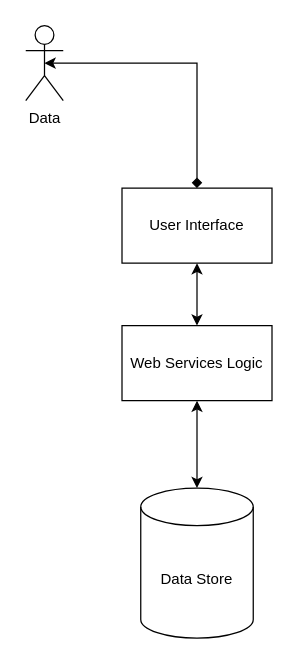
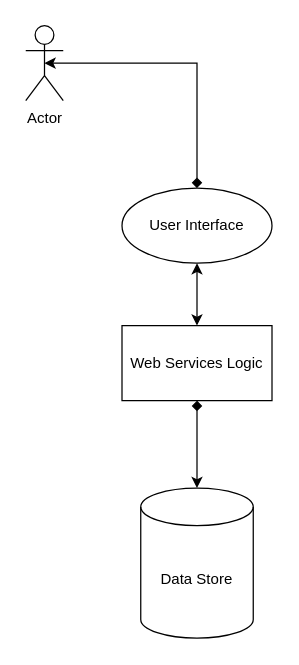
(45, 118) -> (45, 118)
(197, 226) -> (197, 226)
(197, 411) -> (197, 411)
